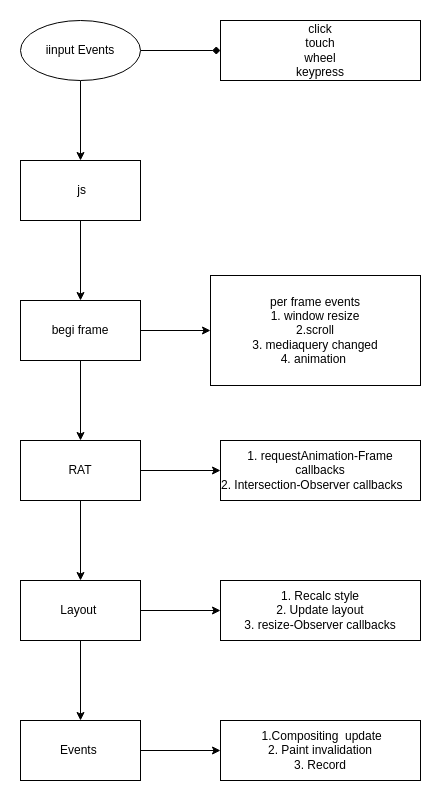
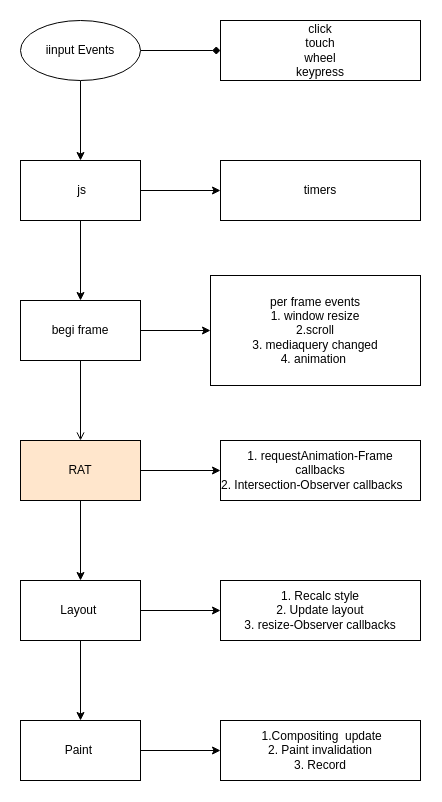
none -> (177, 191)
none -> (321, 191)
(81, 432) -> (81, 434)
(81, 471) -> (81, 471)
(81, 751) -> (81, 751)
